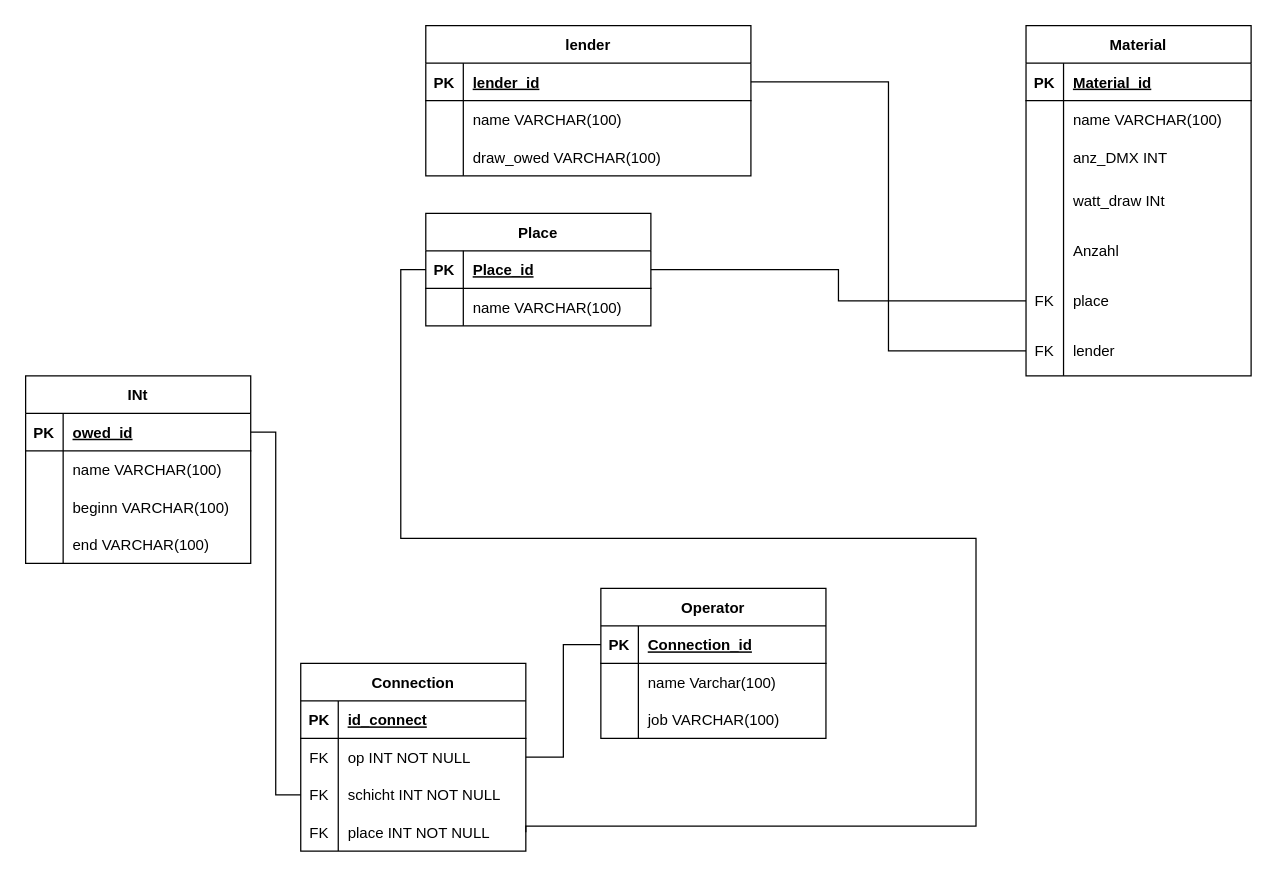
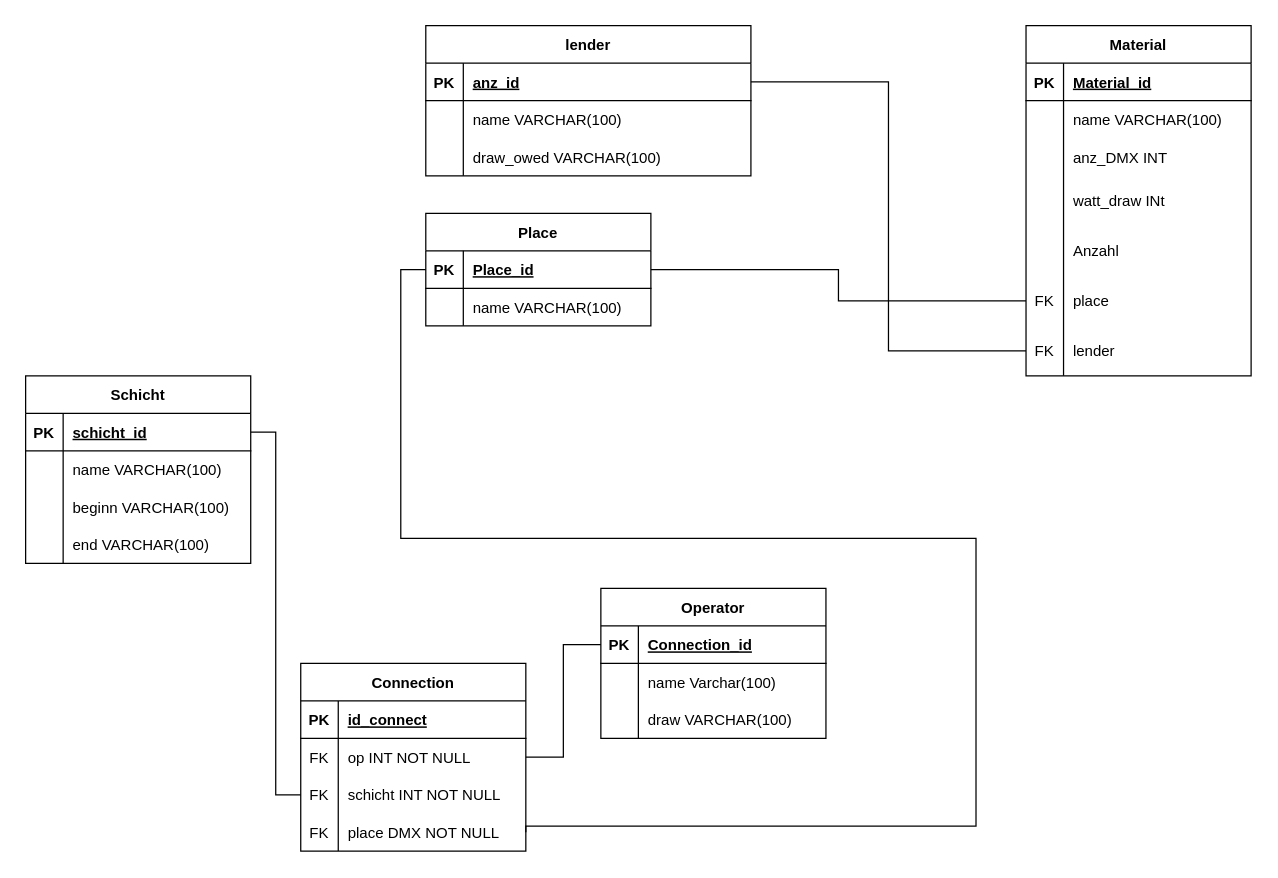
(506, 83) -> (496, 83)
(138, 395) -> (138, 395)
(100, 433) -> (111, 433)
(713, 720) -> (717, 720)
(415, 833) -> (415, 833)
